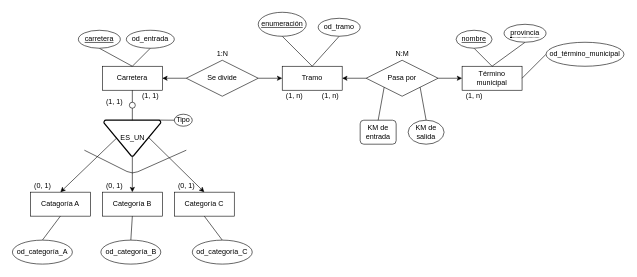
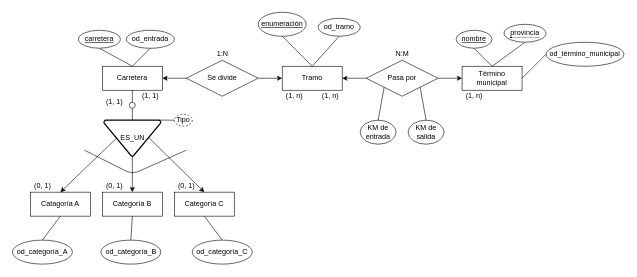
(183, 120) -> (183, 120)
(378, 132) -> (378, 132)
